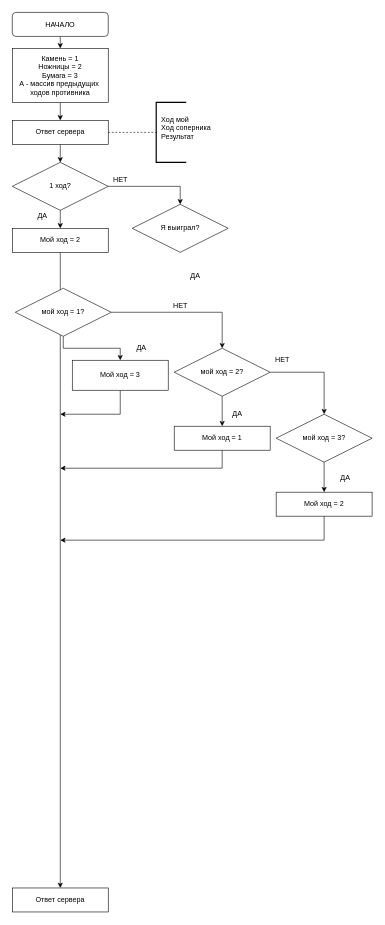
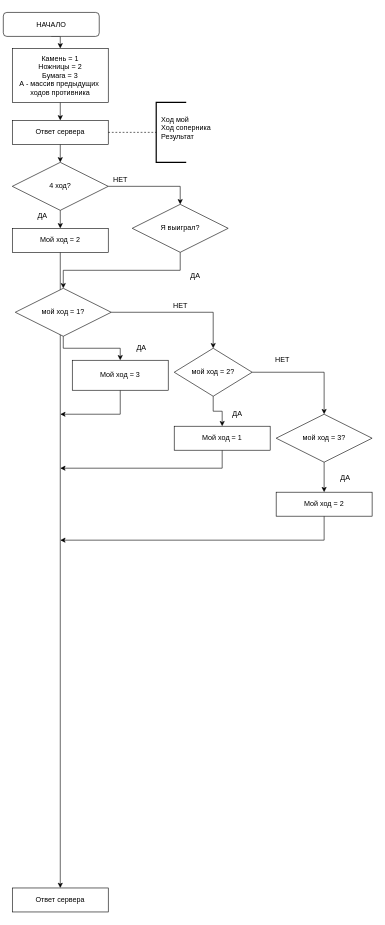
(60, 24) -> (51, 24)
(60, 186) -> (60, 186)
none -> (63, 270)
(222, 372) -> (213, 372)
